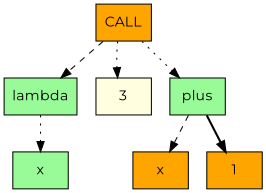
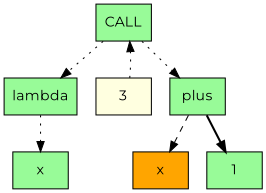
(124, 23) -> (124, 23)
(117, 54) -> (131, 65)
(86, 56) -> (86, 56)
(235, 170) -> (235, 170)
